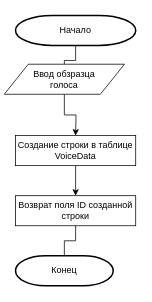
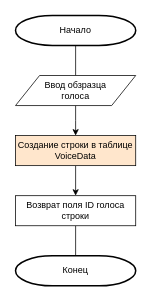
(64, 79) -> (75, 90)
(75, 150) -> (75, 150)
(75, 210) -> (75, 210)
(64, 270) -> (75, 270)
